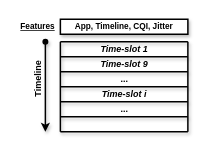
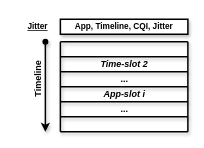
(38, 27) -> (38, 27)
(124, 49) -> none
(125, 64) -> (125, 64)
(125, 94) -> (125, 94)
